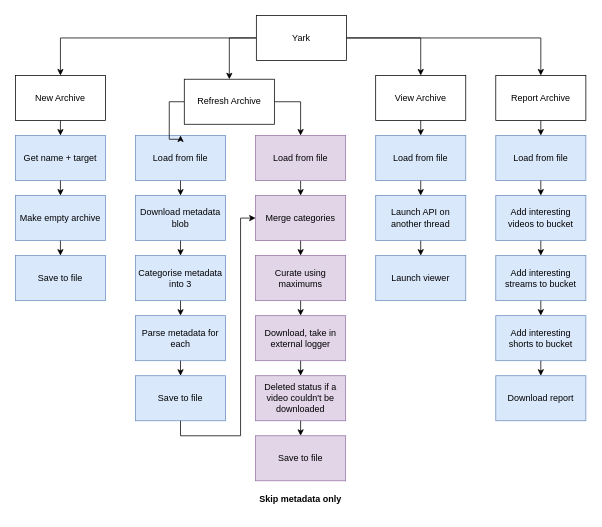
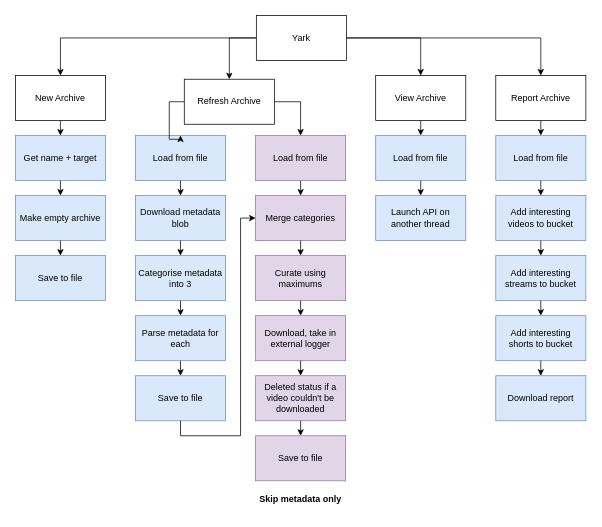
(420, 245) -> none
(420, 278) -> none
